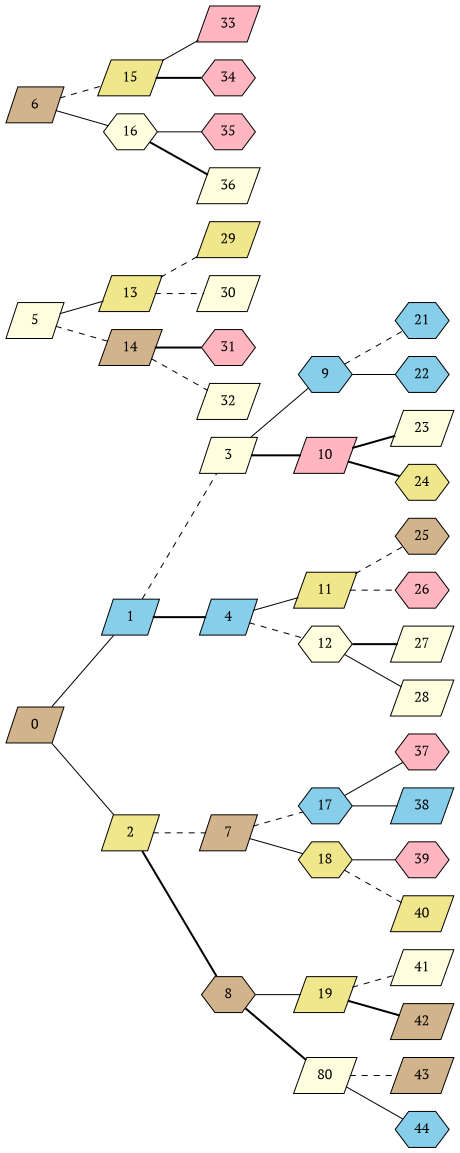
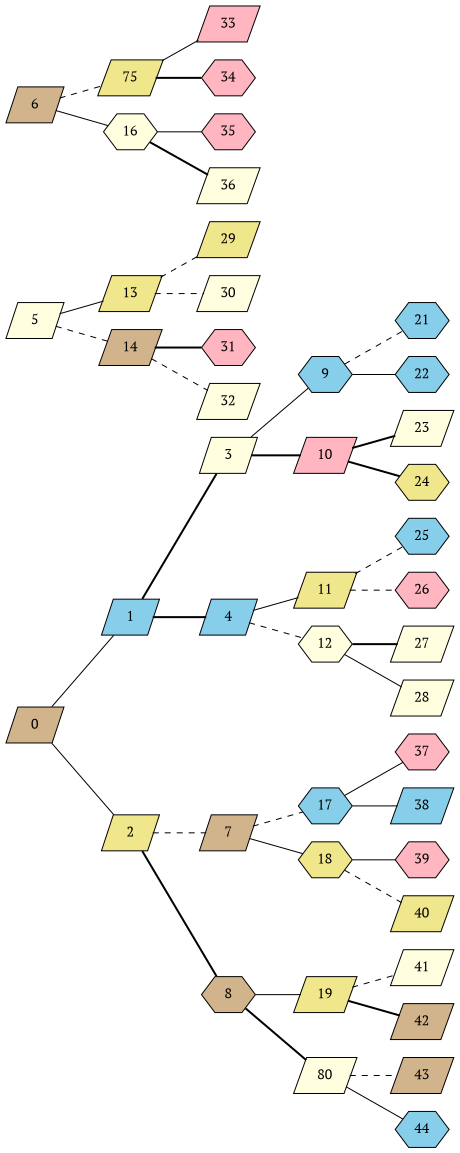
(130, 78) -> (130, 78)
(179, 536) -> (179, 536)
(422, 536) -> (422, 536)
